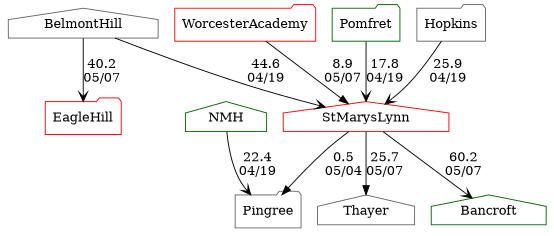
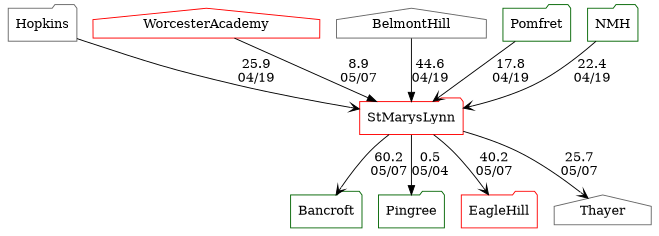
(245, 25) -> (206, 25)
(83, 65) -> (460, 159)
(215, 74) -> (411, 65)
(226, 118) -> (613, 25)
(366, 118) -> (411, 118)
(366, 159) -> (525, 155)
(232, 161) -> (539, 82)
(268, 211) -> (411, 211)
(489, 211) -> (326, 211)
